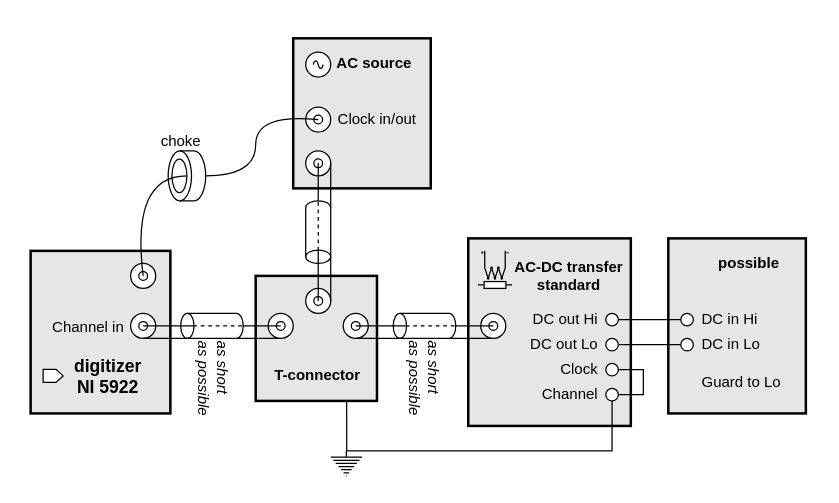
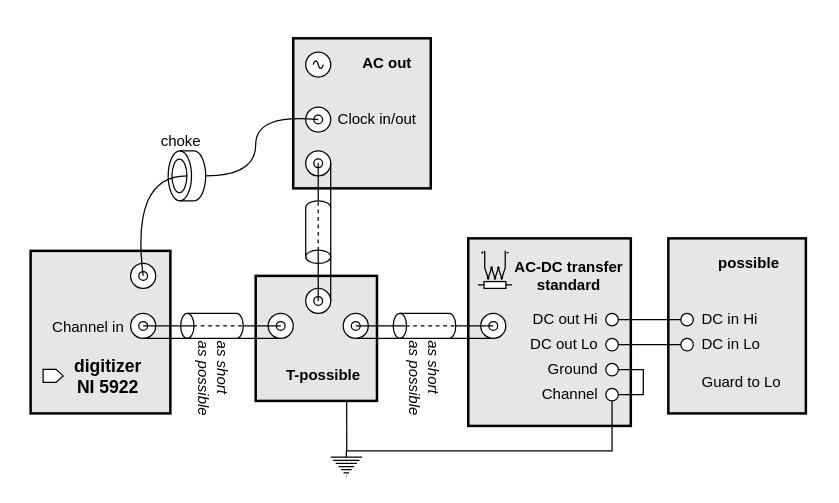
(376, 63) -> (389, 63)
(579, 369) -> (573, 369)
(314, 376) -> (323, 376)
